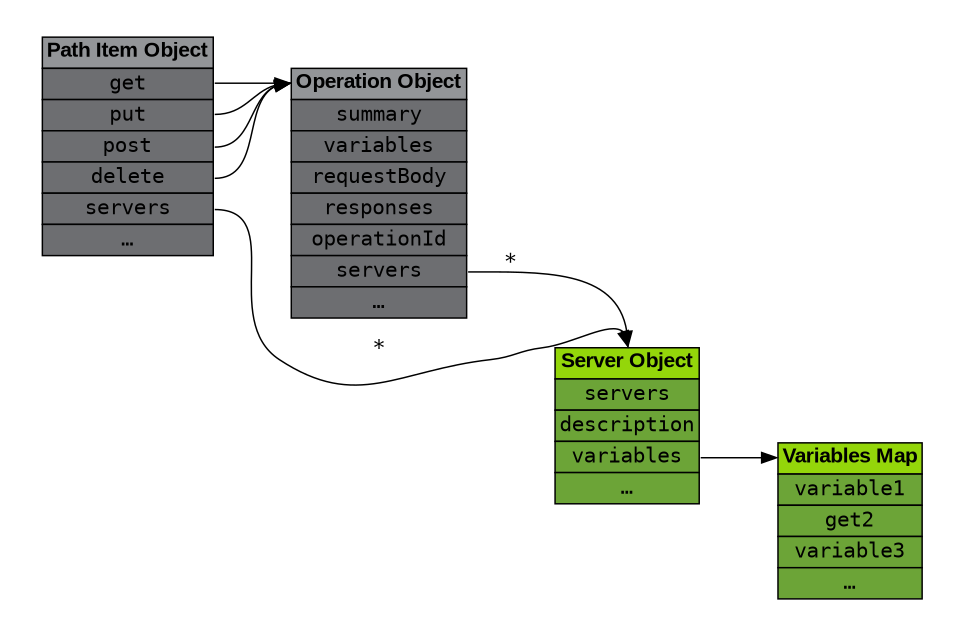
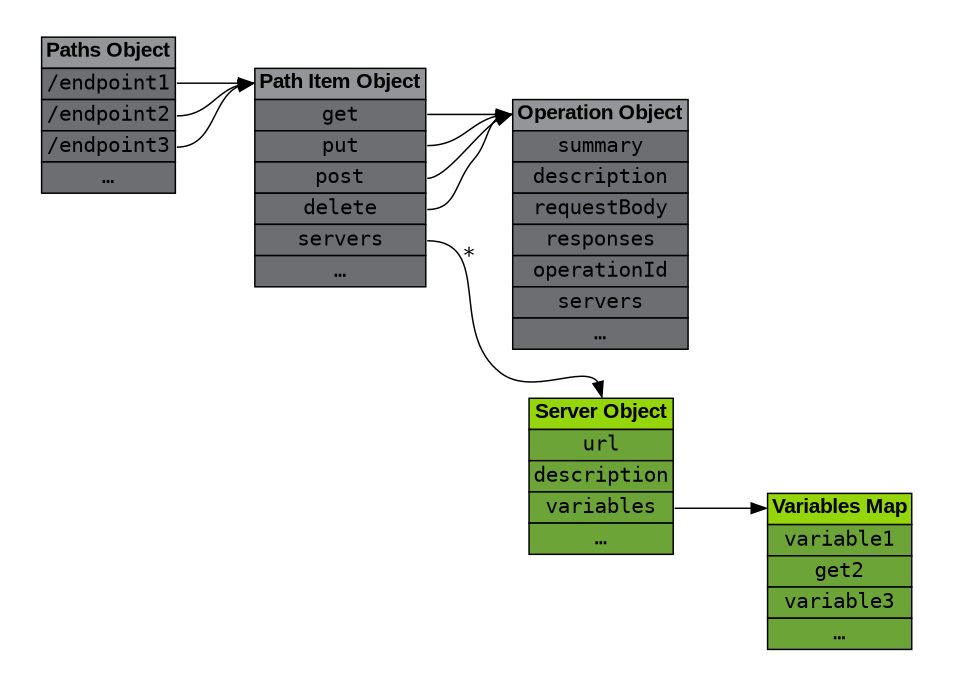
none -> (108, 114)
(379, 146) -> (600, 177)
(561, 276) -> none
(627, 394) -> (601, 444)
